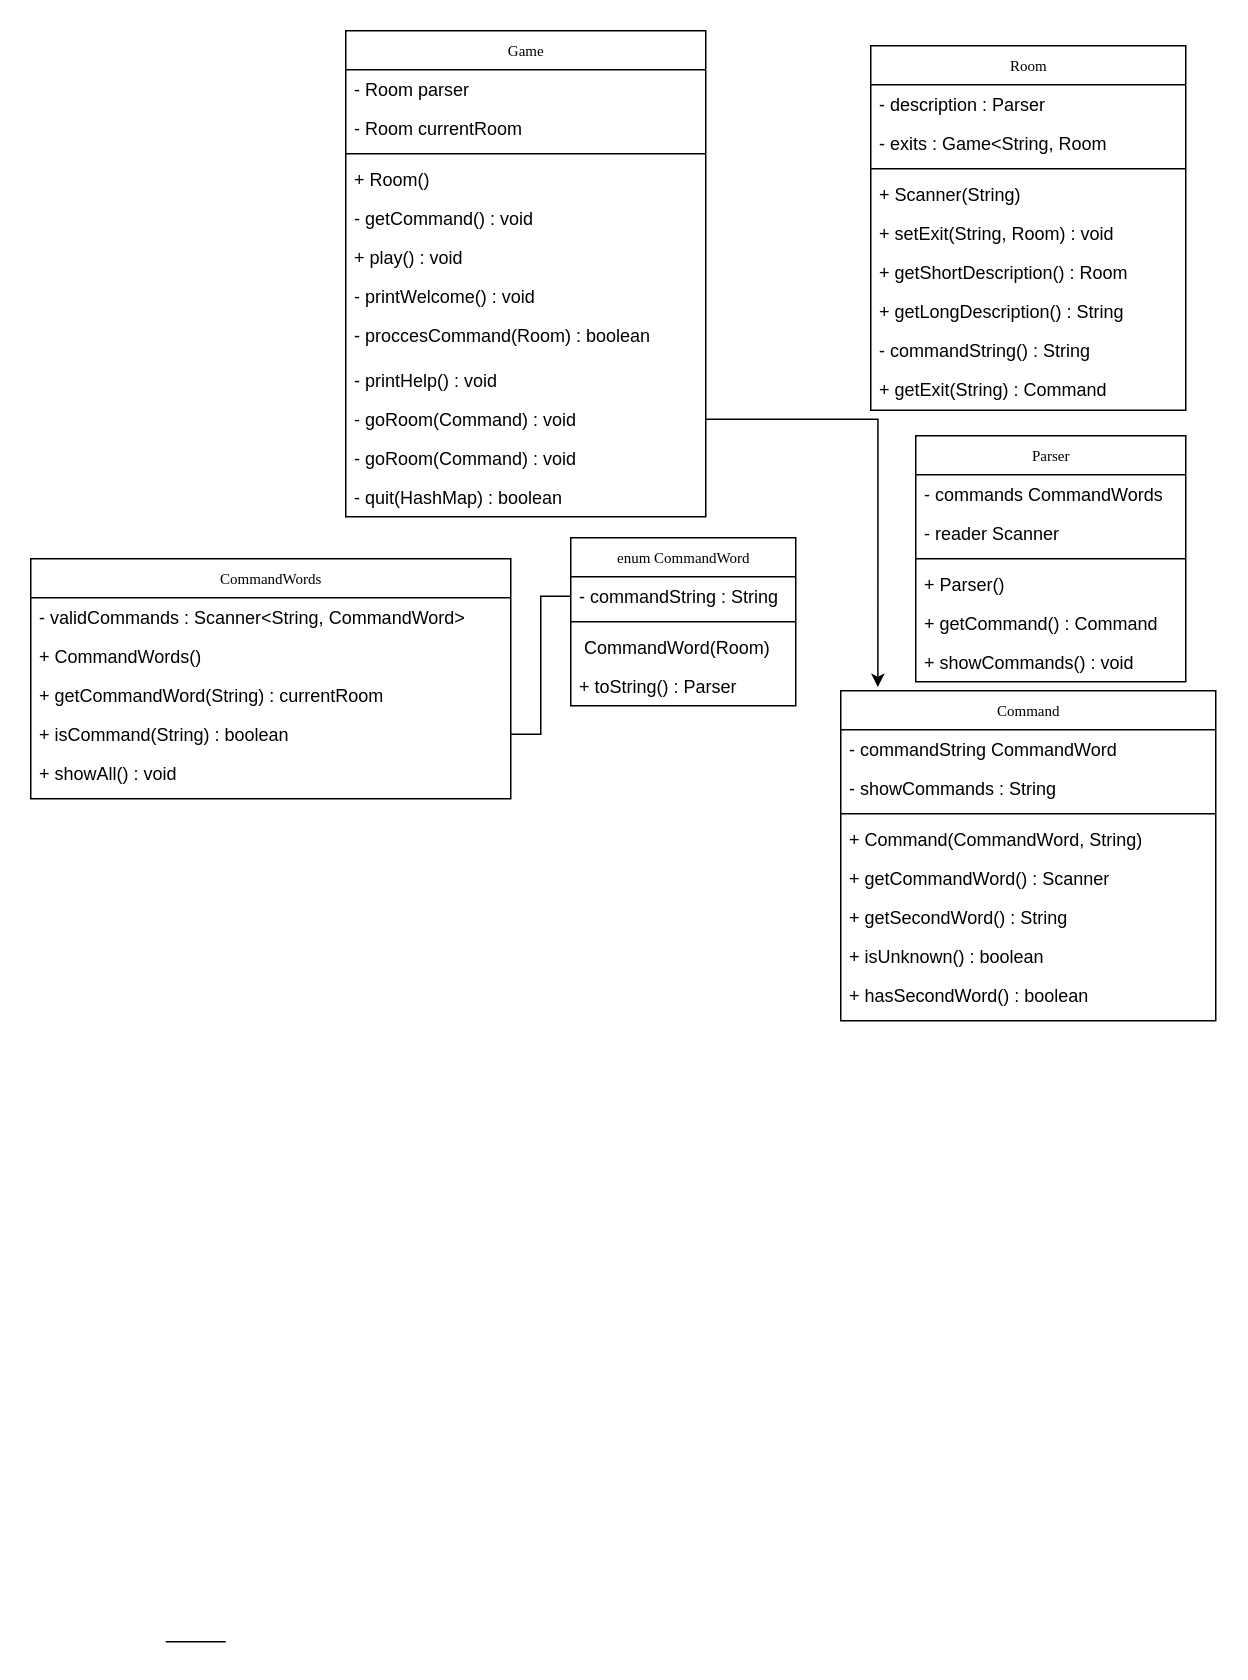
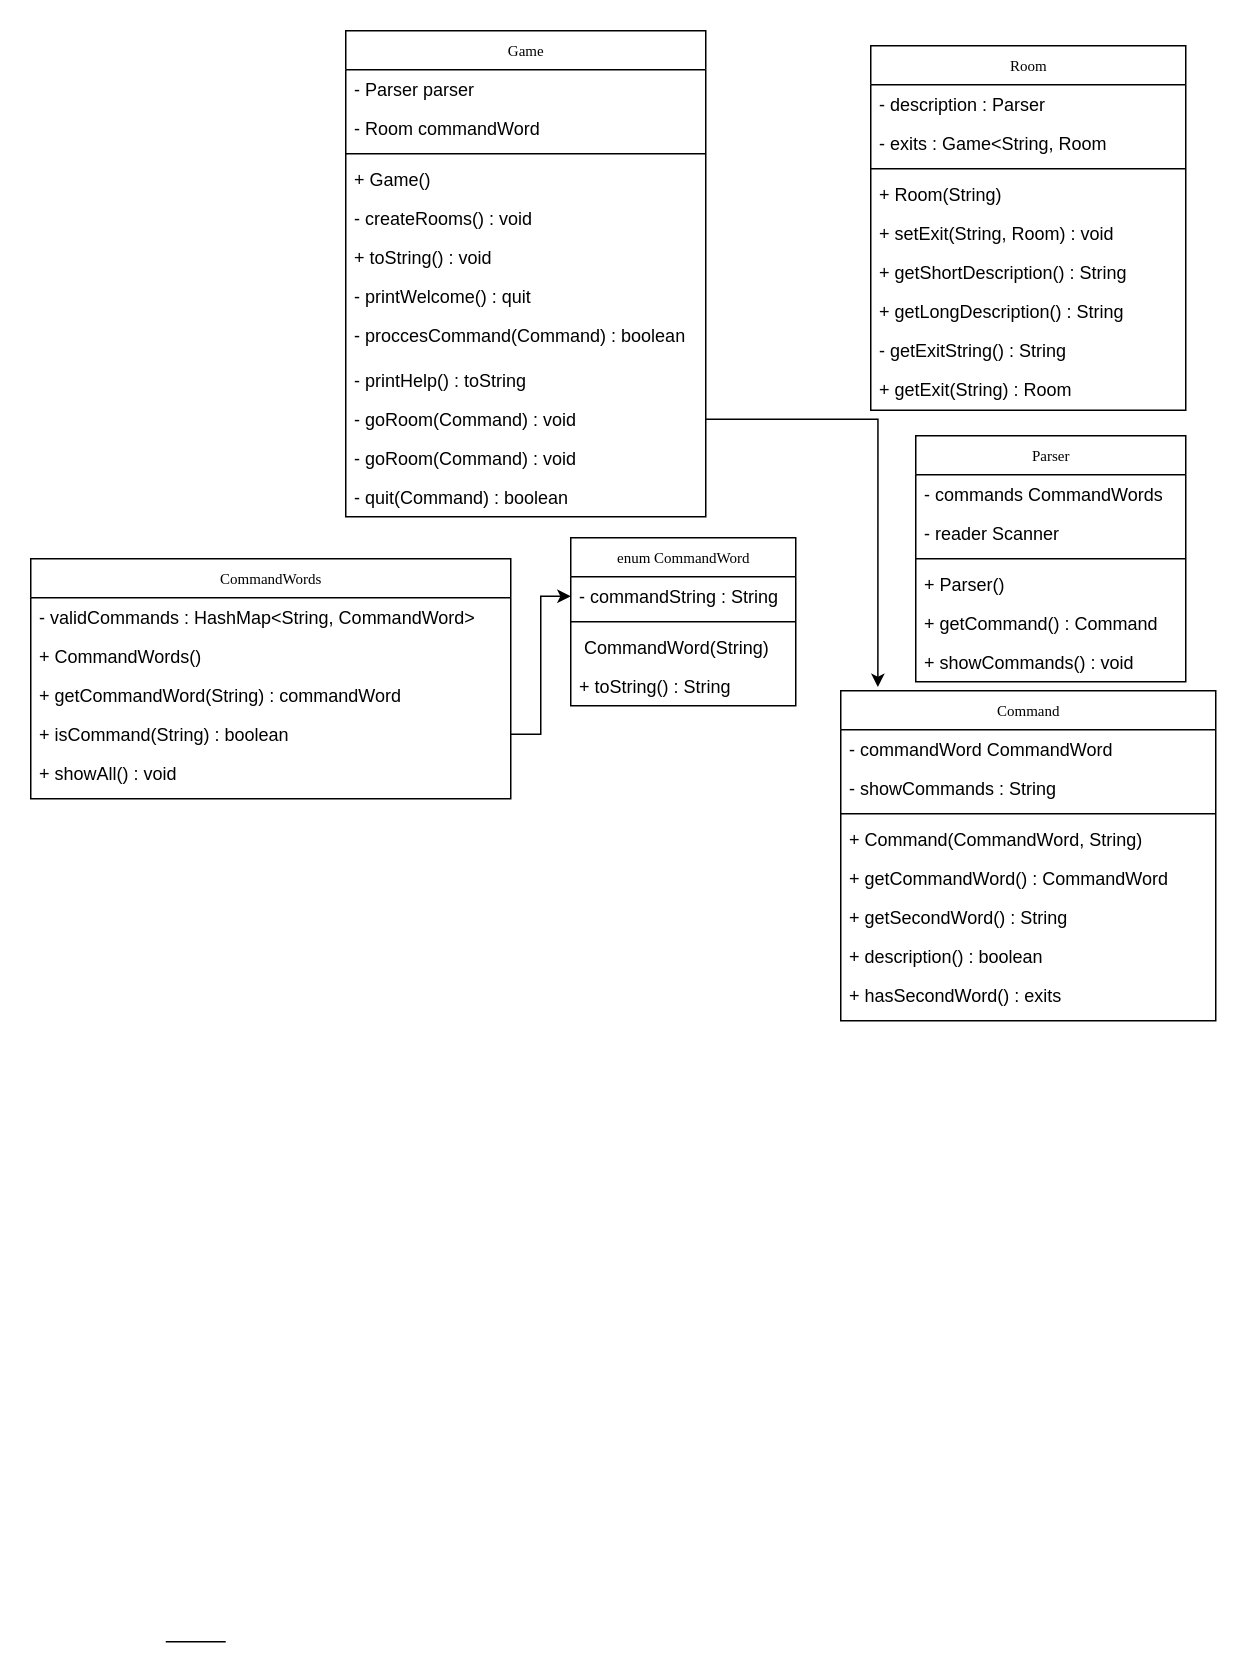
(416, 91) -> (426, 91)
(441, 130) -> (441, 130)
(393, 181) -> (393, 181)
(961, 196) -> (946, 196)
(449, 220) -> (454, 220)
(416, 259) -> (436, 259)
(1017, 274) -> (1025, 274)
(454, 298) -> (454, 298)
(504, 337) -> (519, 337)
(997, 352) -> (994, 352)
(439, 382) -> (459, 382)
(1002, 391) -> (987, 391)
(467, 499) -> (467, 499)
(563, 596) -> (559, 596)
(251, 619) -> (251, 619)
(665, 649) -> (673, 649)
(674, 688) -> (672, 688)
(220, 697) -> (220, 697)
(979, 751) -> (971, 751)
(982, 880) -> (1002, 880)
(952, 958) -> (959, 958)
(974, 997) -> (964, 997)
